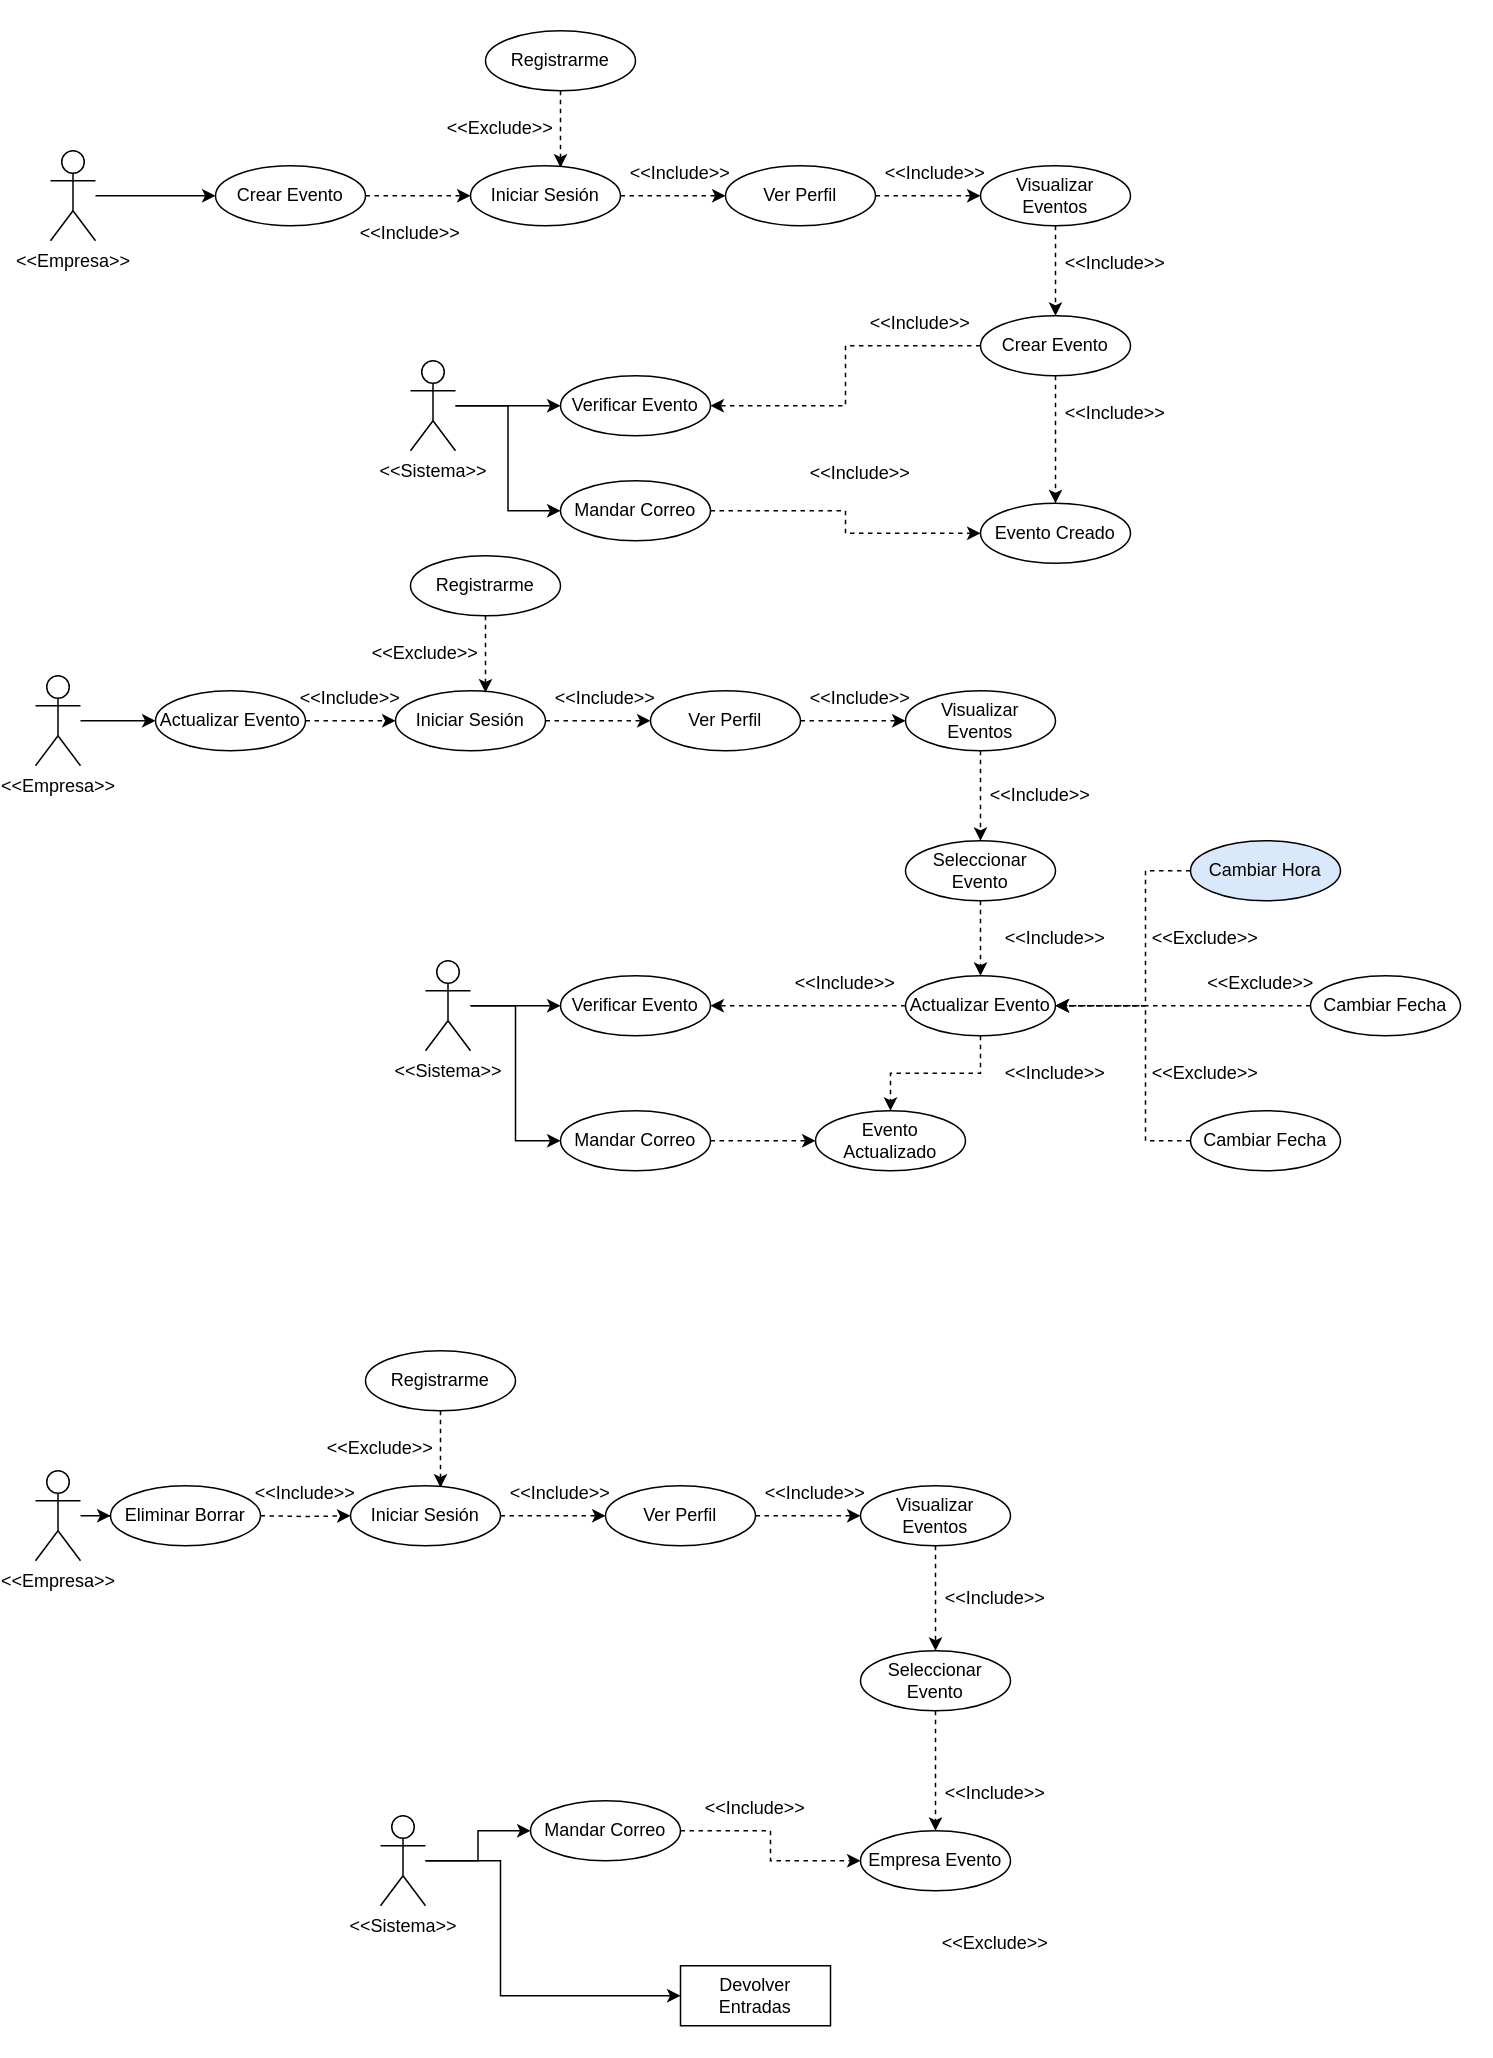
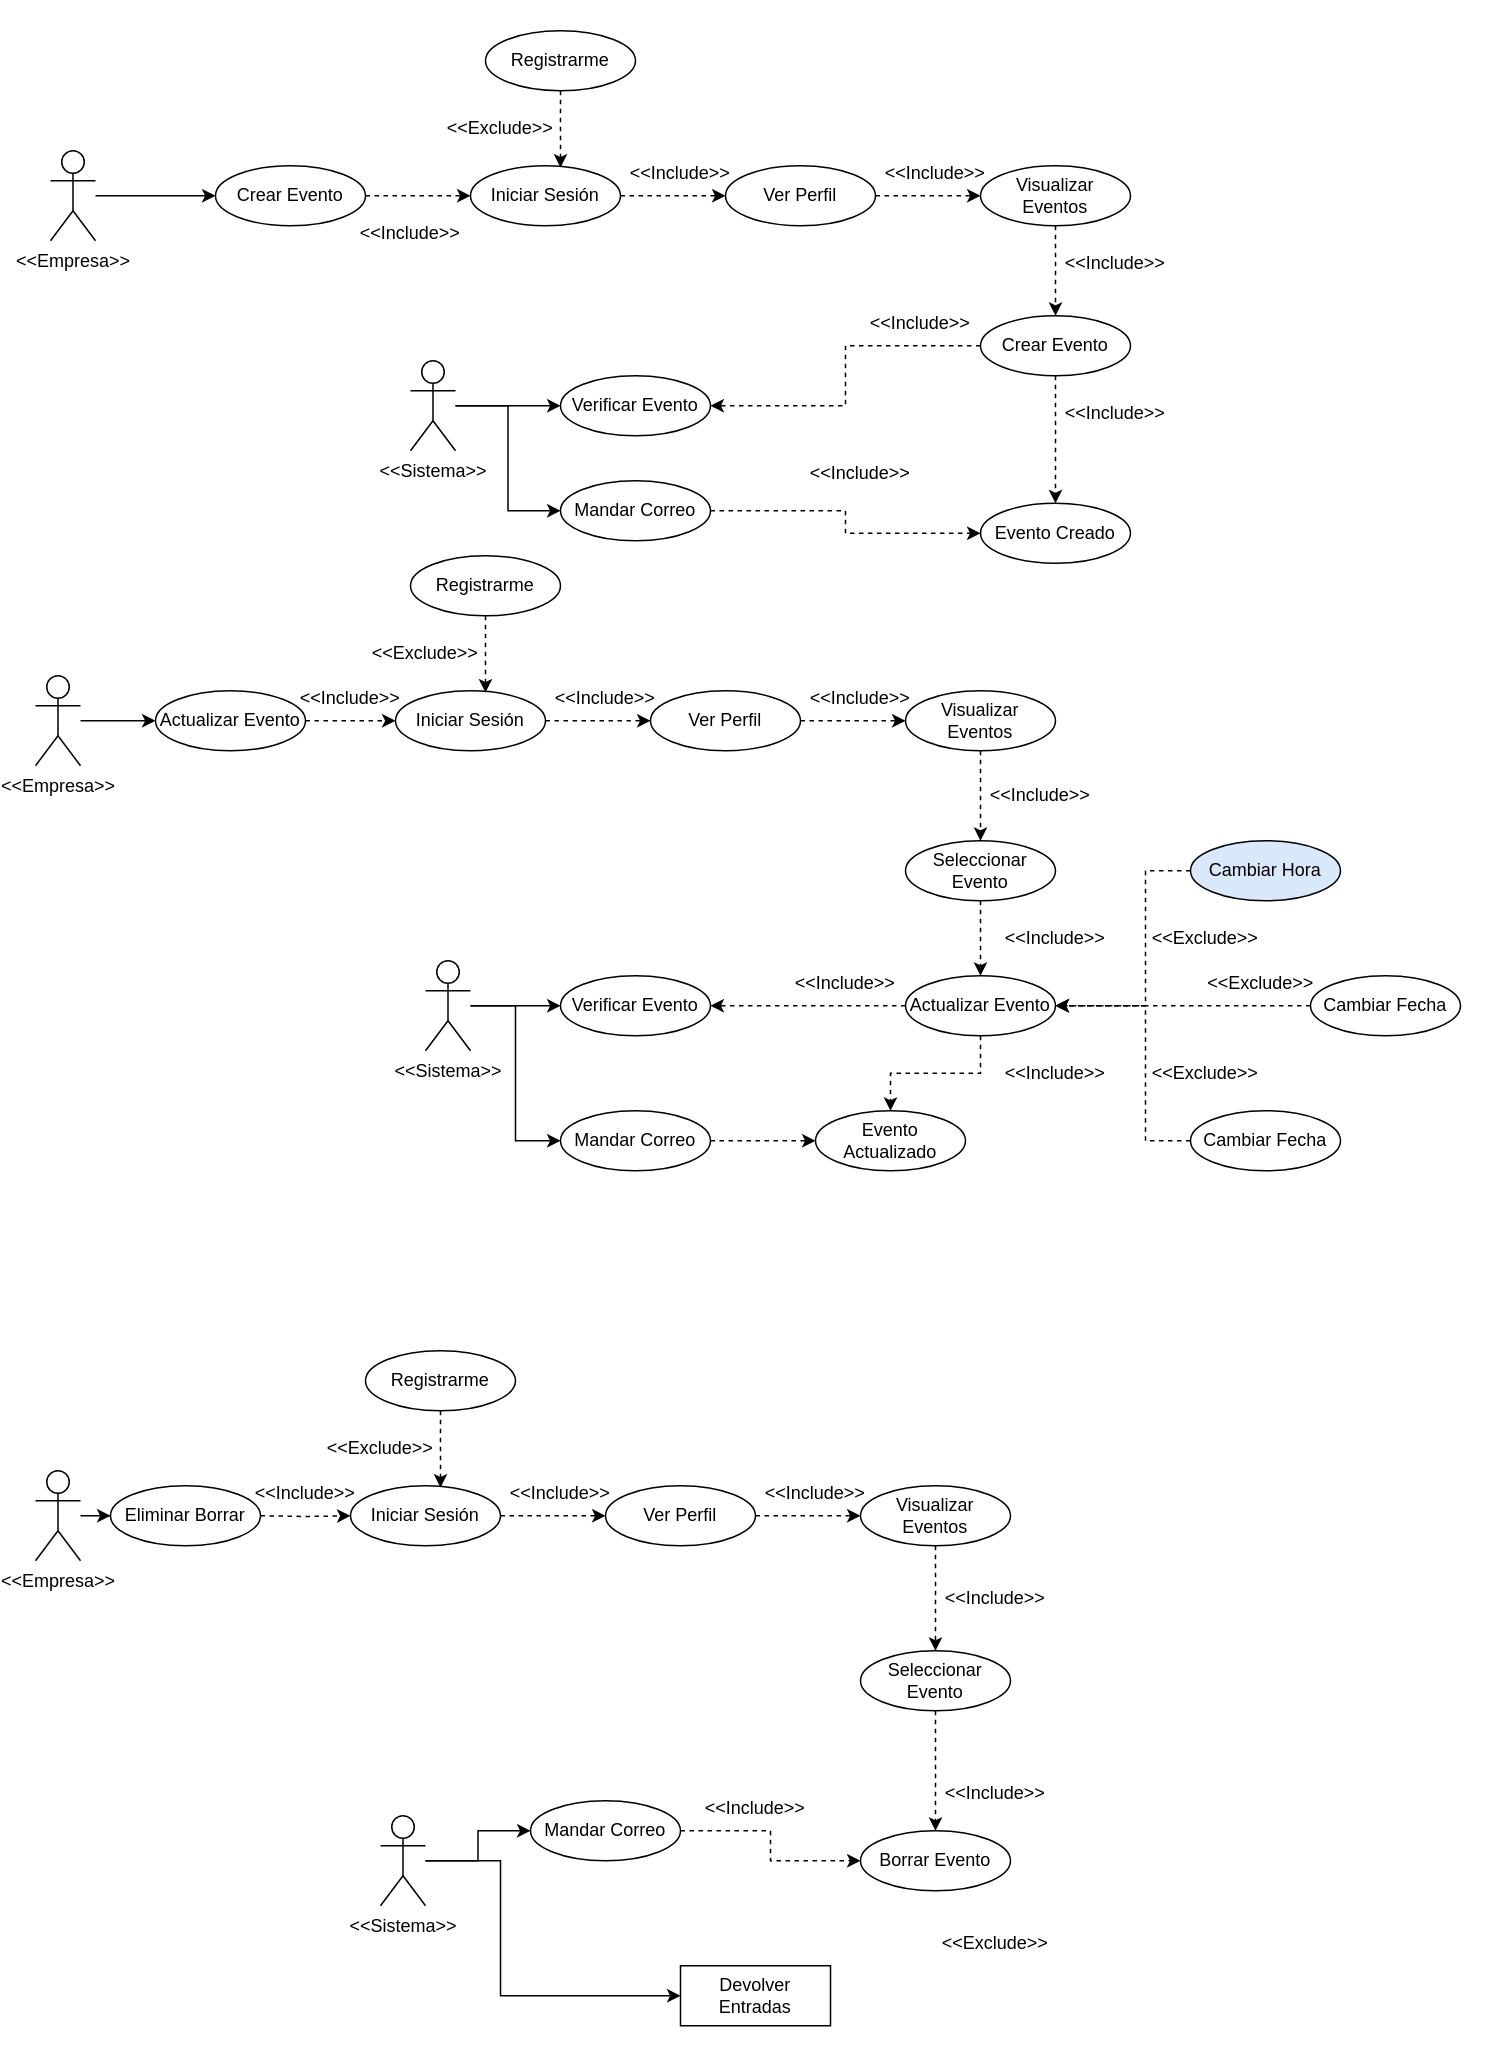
(935, 1861) -> (935, 1861)
